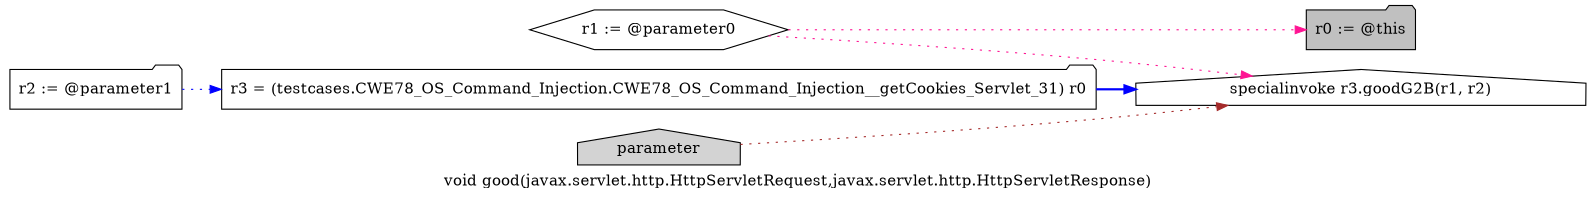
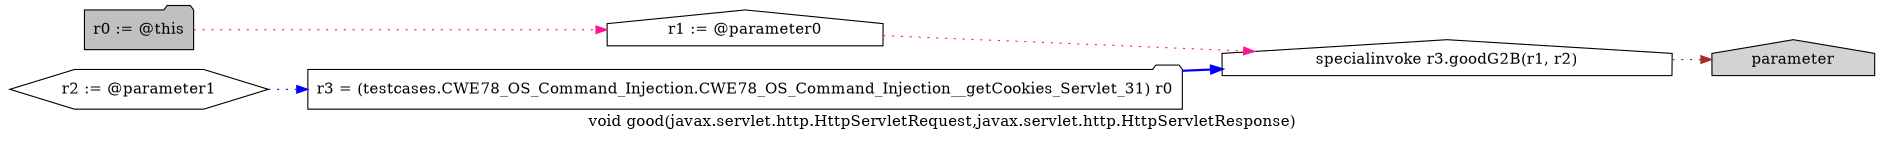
(659, 30) -> (745, 30)
(1042, 30) -> (395, 30)
(96, 89) -> (139, 89)
(979, 129) -> (1686, 60)
